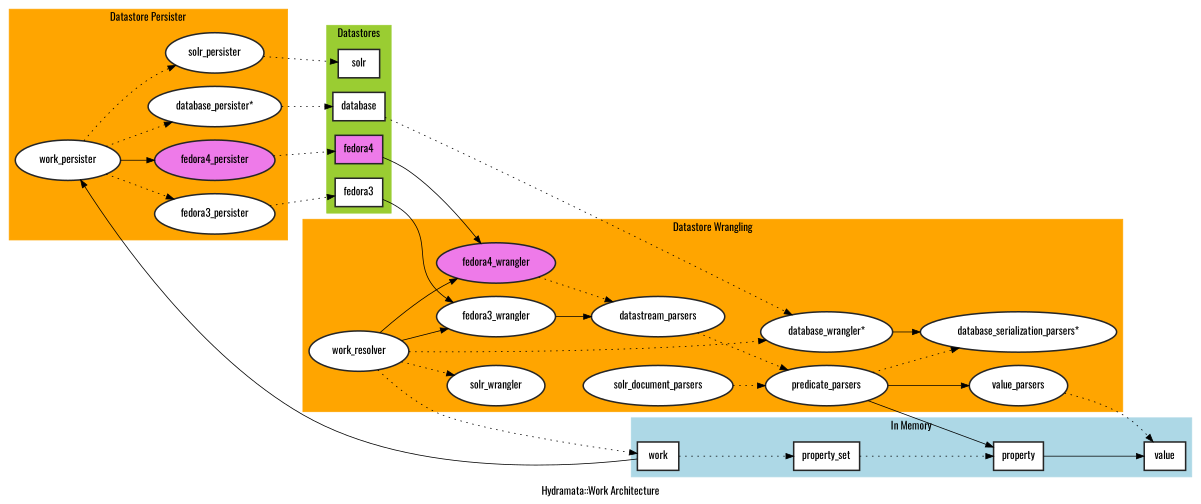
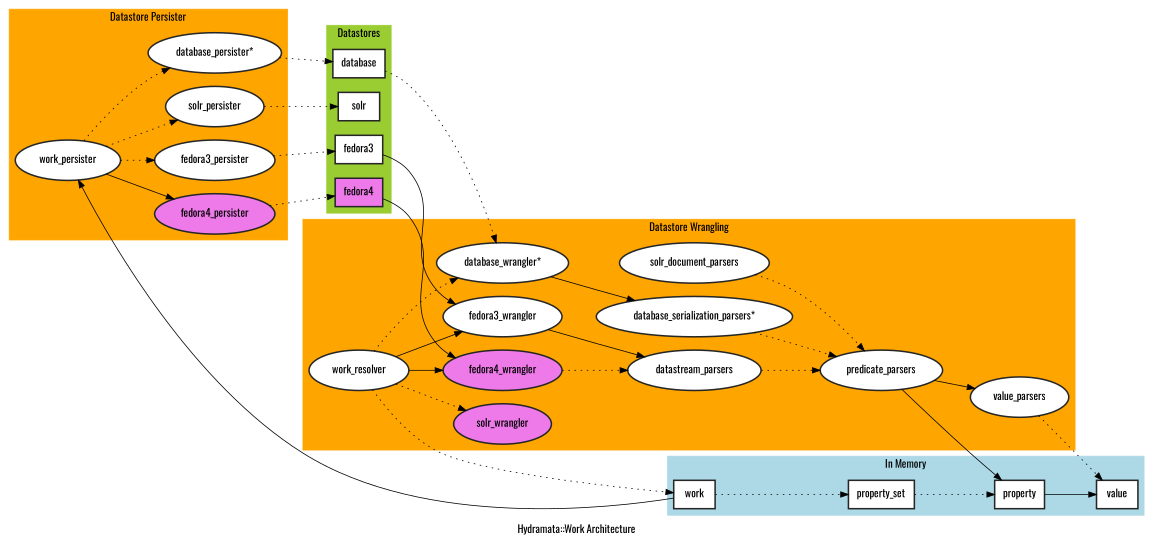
(912, 361) -> (792, 343)
(496, 386) -> (503, 424)
